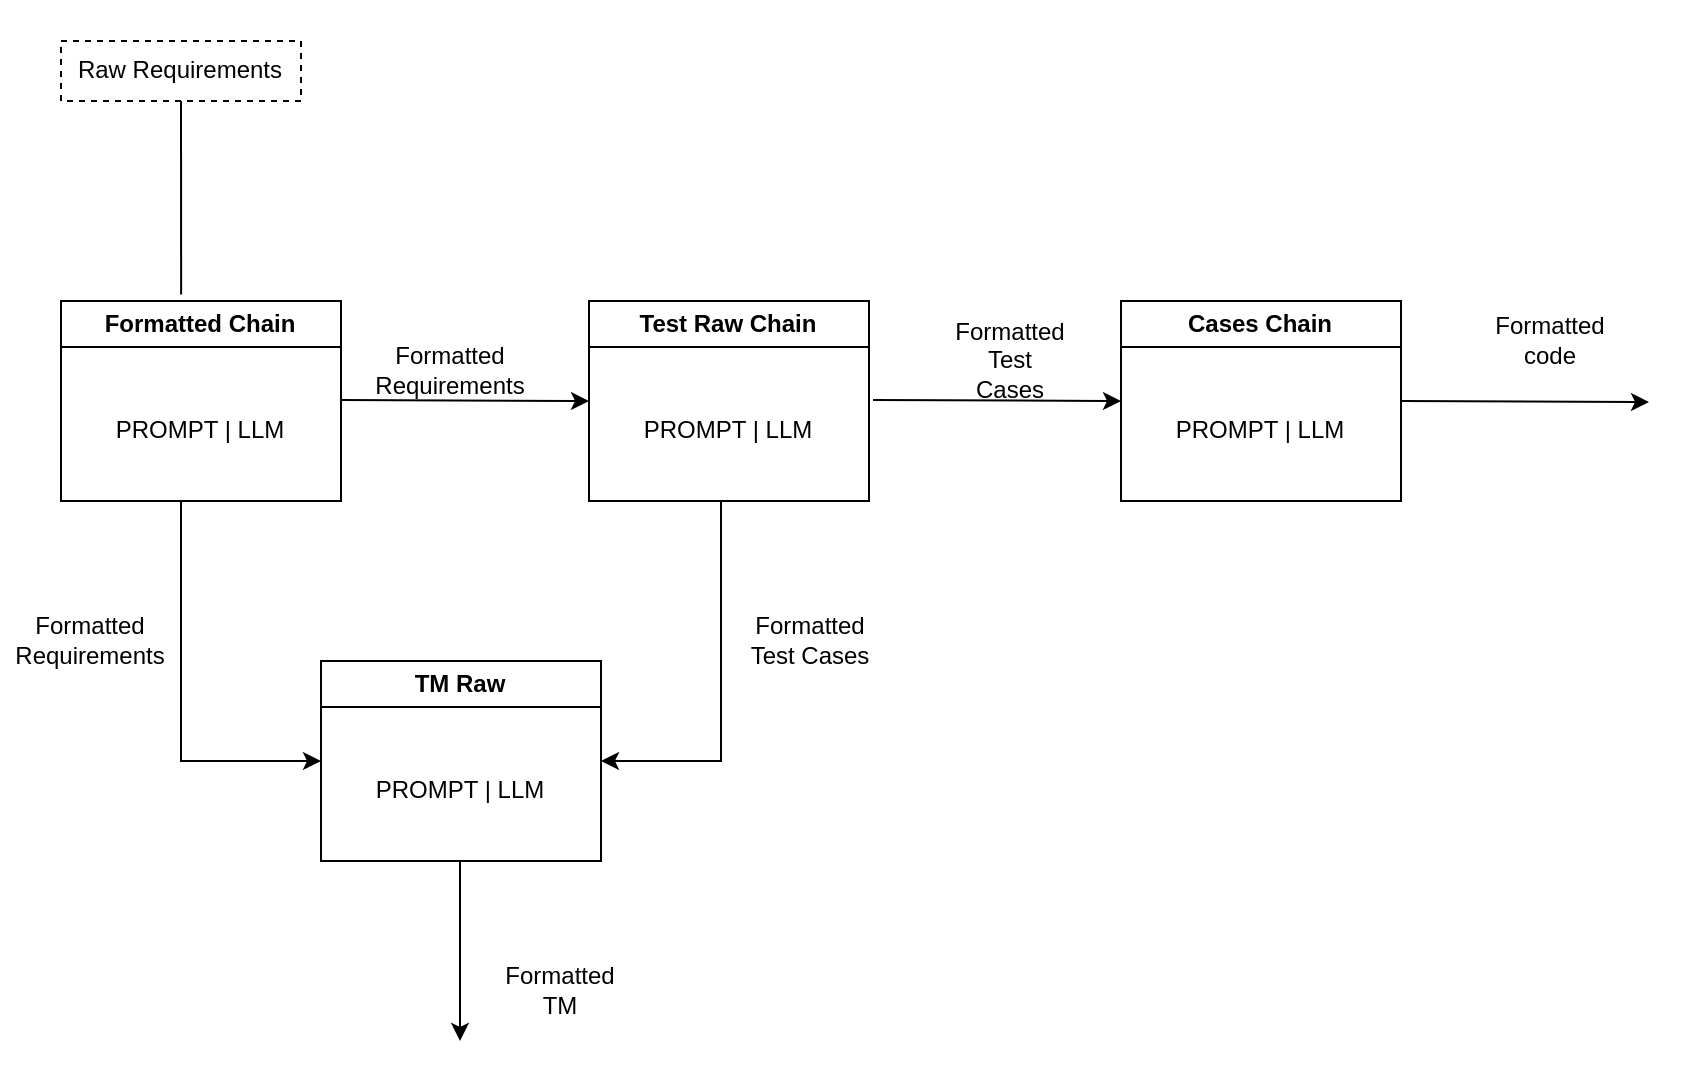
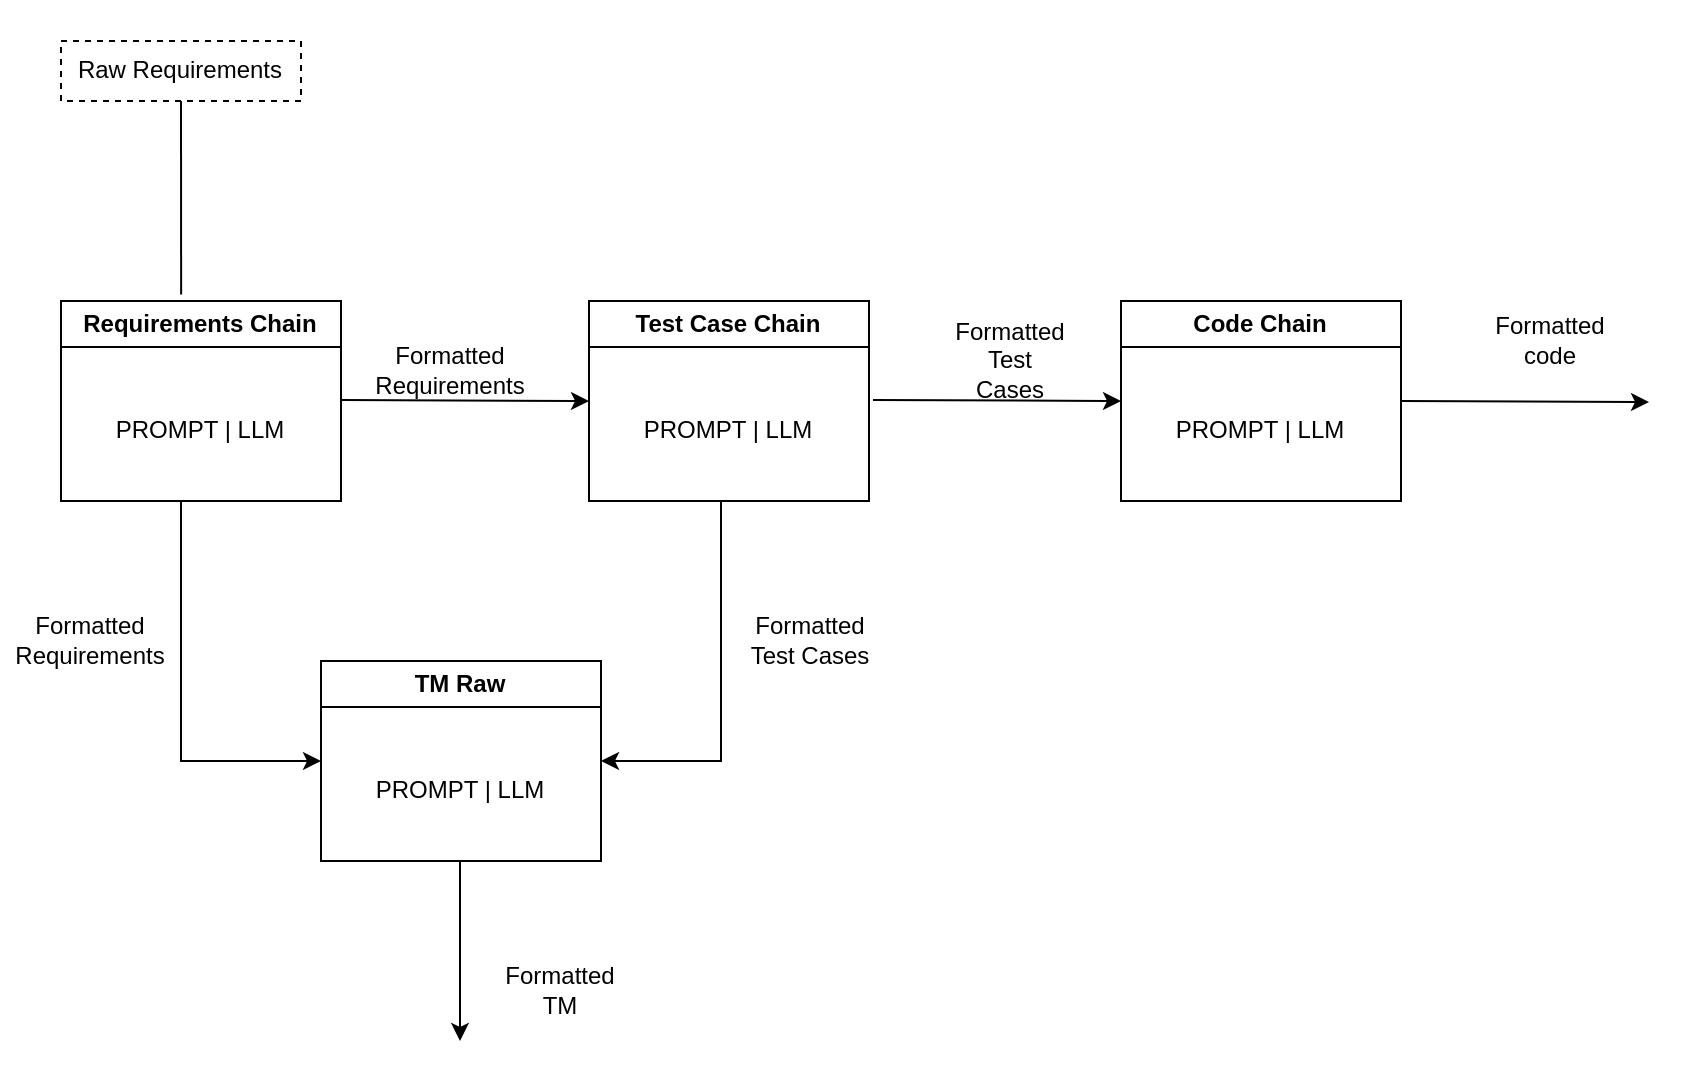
(201, 325) -> (201, 325)
(729, 325) -> (729, 325)
(1261, 325) -> (1261, 325)
